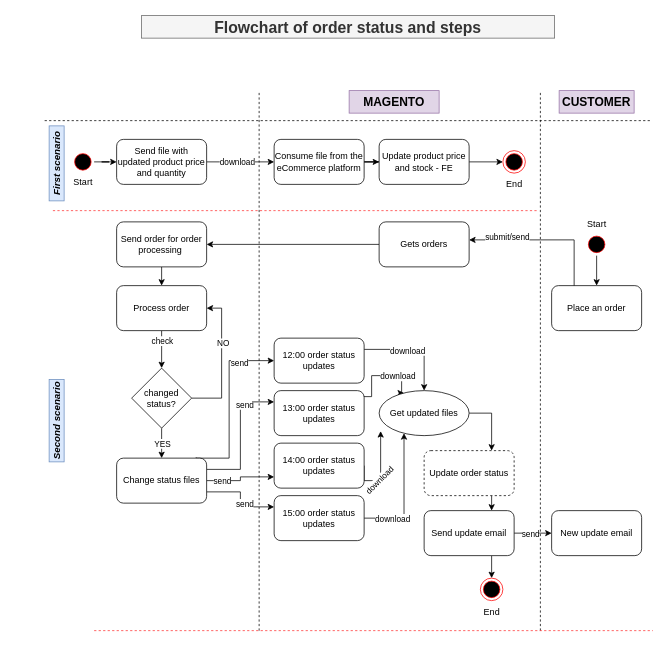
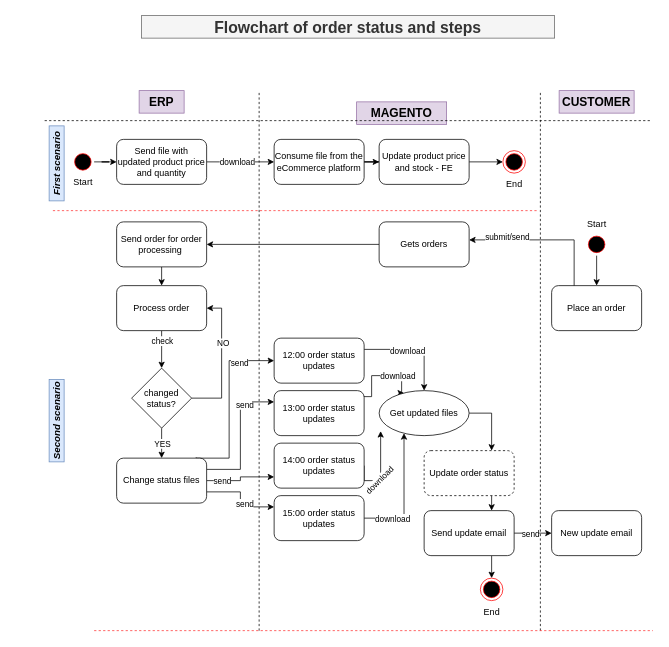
none -> (162, 102)
(394, 102) -> (402, 113)
